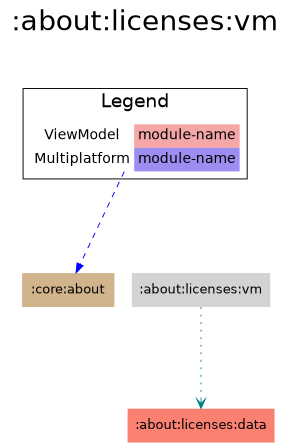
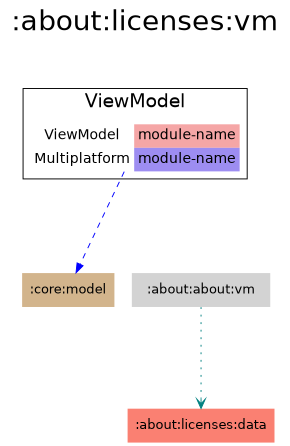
(135, 103) -> (135, 103)
(68, 290) -> (68, 290)
(201, 290) -> (201, 290)
